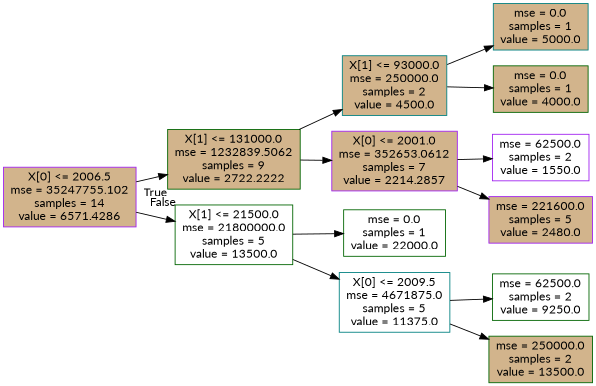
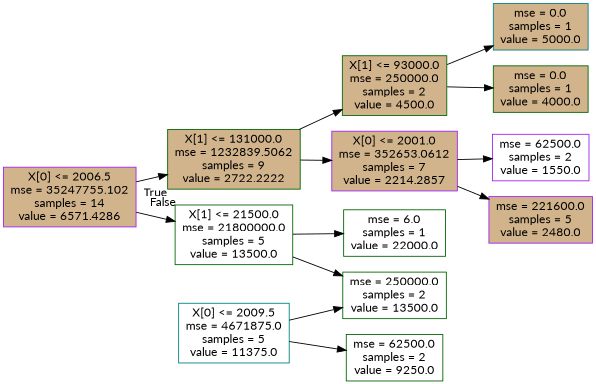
(395, 86) -> (395, 86)
(395, 233) -> (395, 233)
(312, 268) -> (314, 265)
(541, 359) -> (395, 295)
